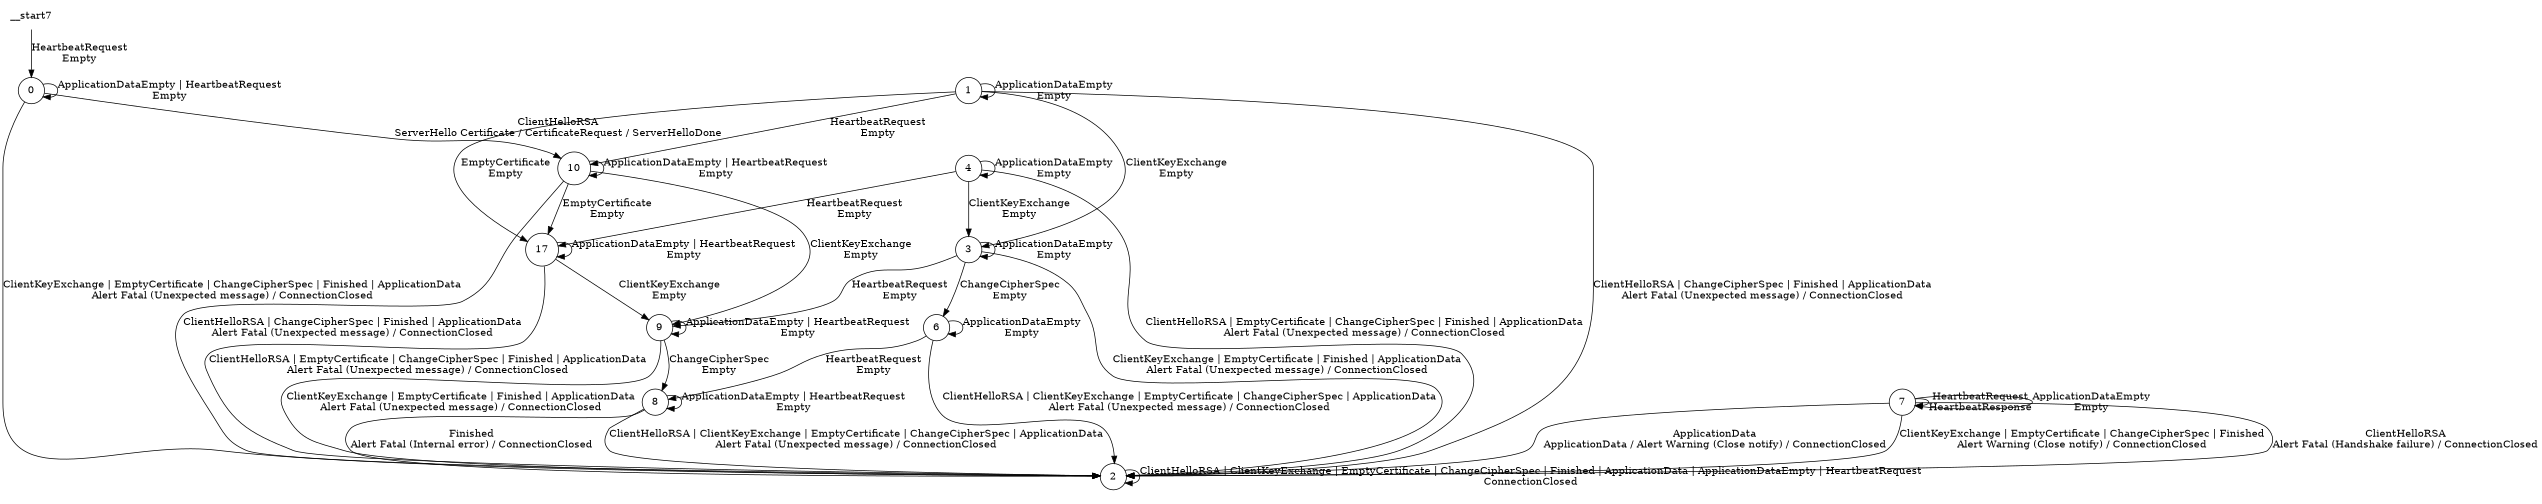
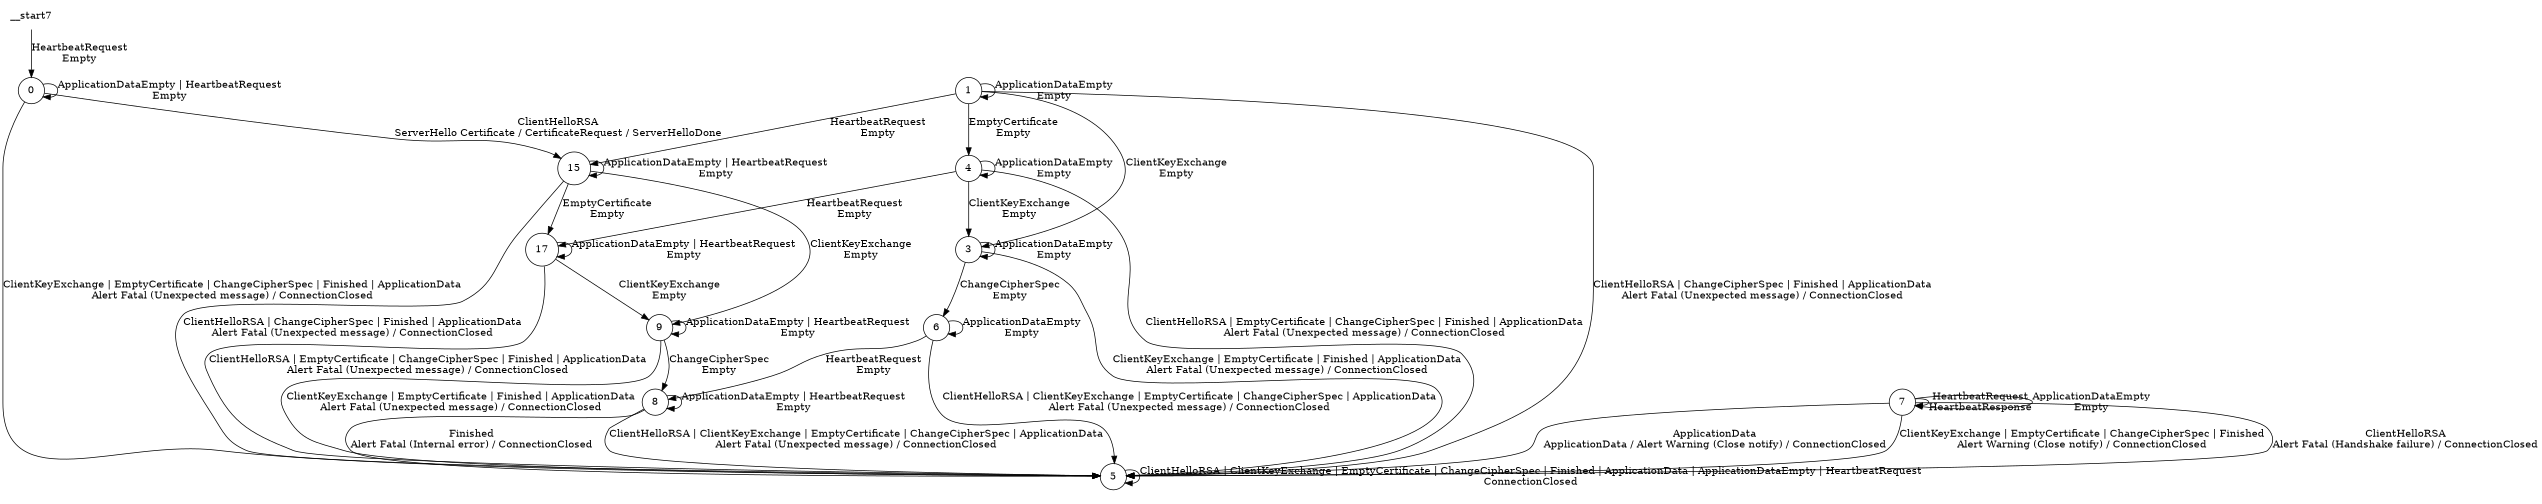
(647, 113) -> (969, 126)
(574, 168) -> (574, 168)
(825, 304) -> none
(1113, 477) -> (1113, 477)
